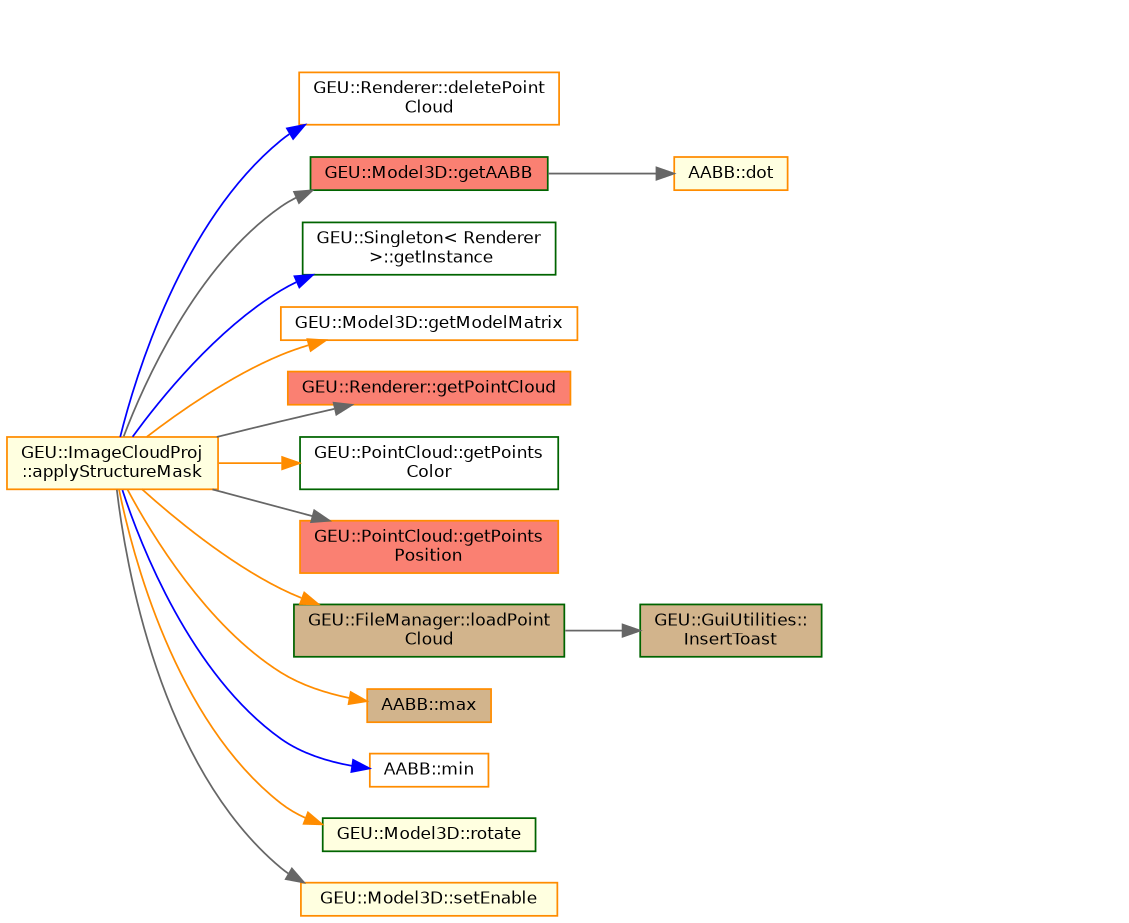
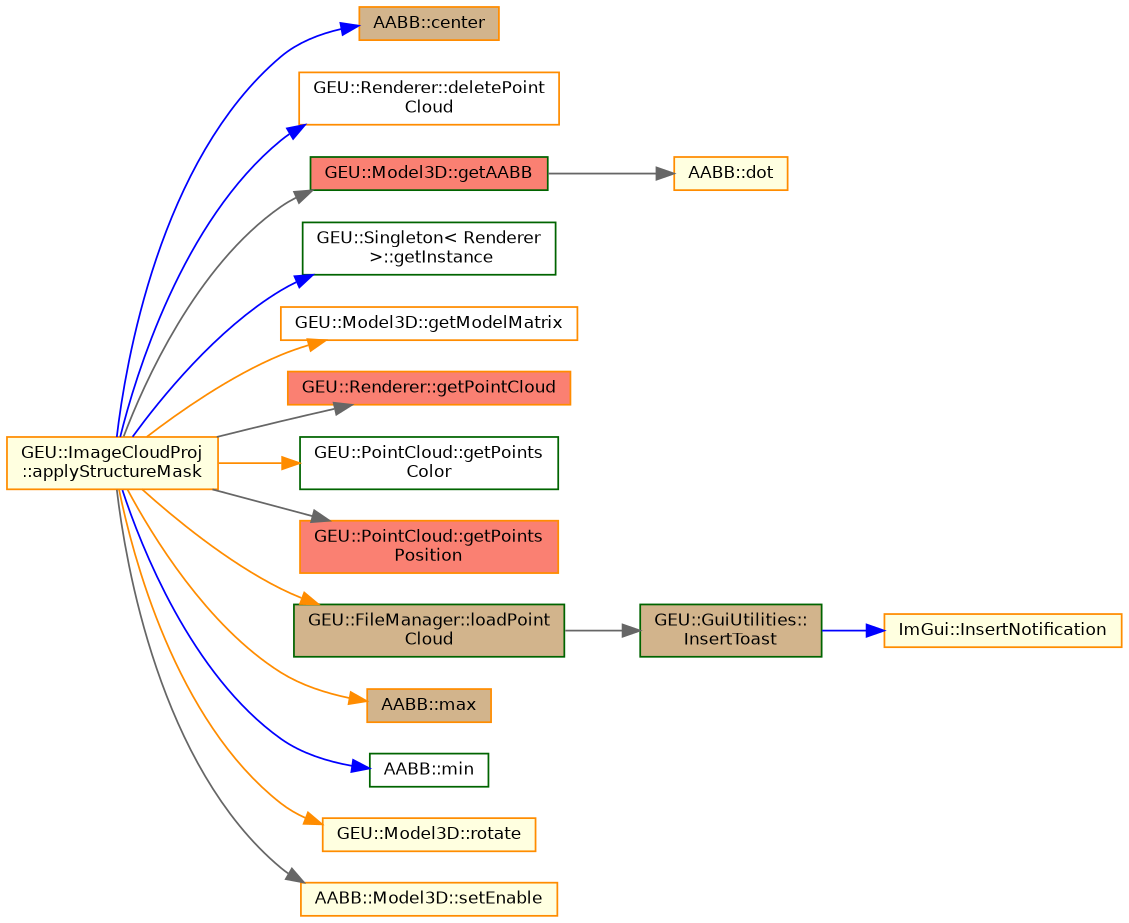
none -> (429, 24)
none -> (1003, 631)
(429, 770) -> (429, 770)
(429, 835) -> (429, 835)
(429, 899) -> (429, 899)
